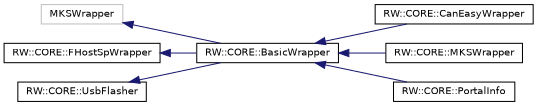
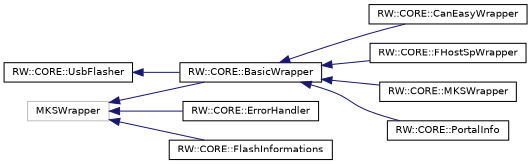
(183, 53) -> (351, 63)
none -> (251, 111)
none -> (251, 150)
